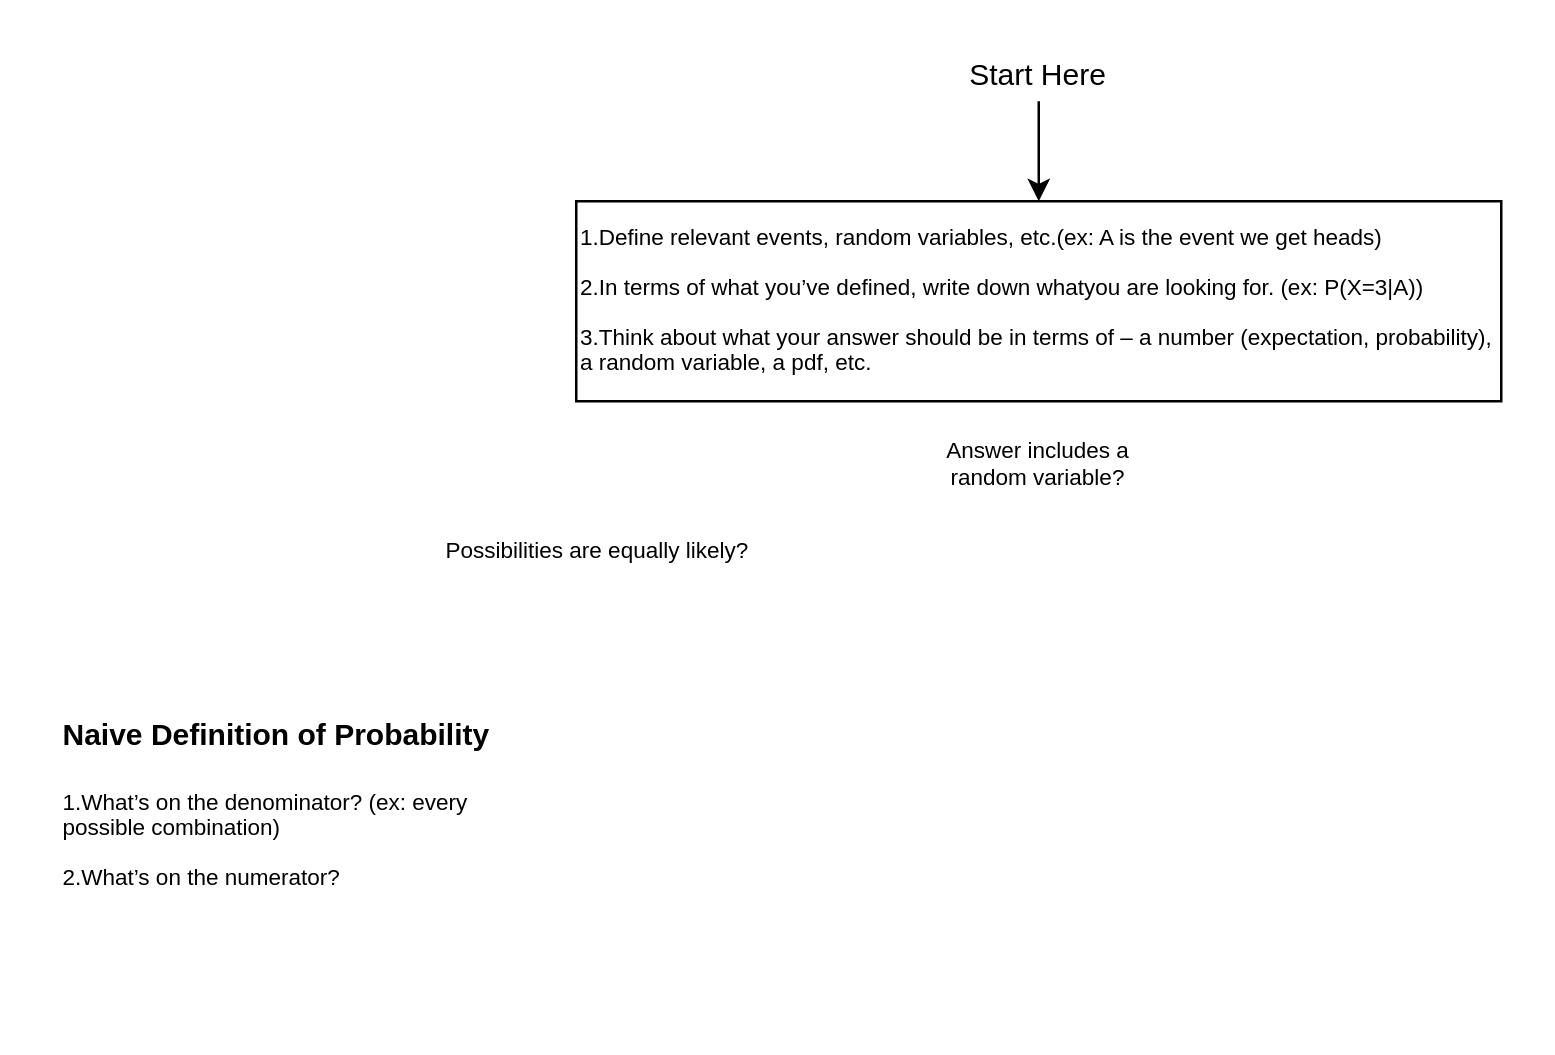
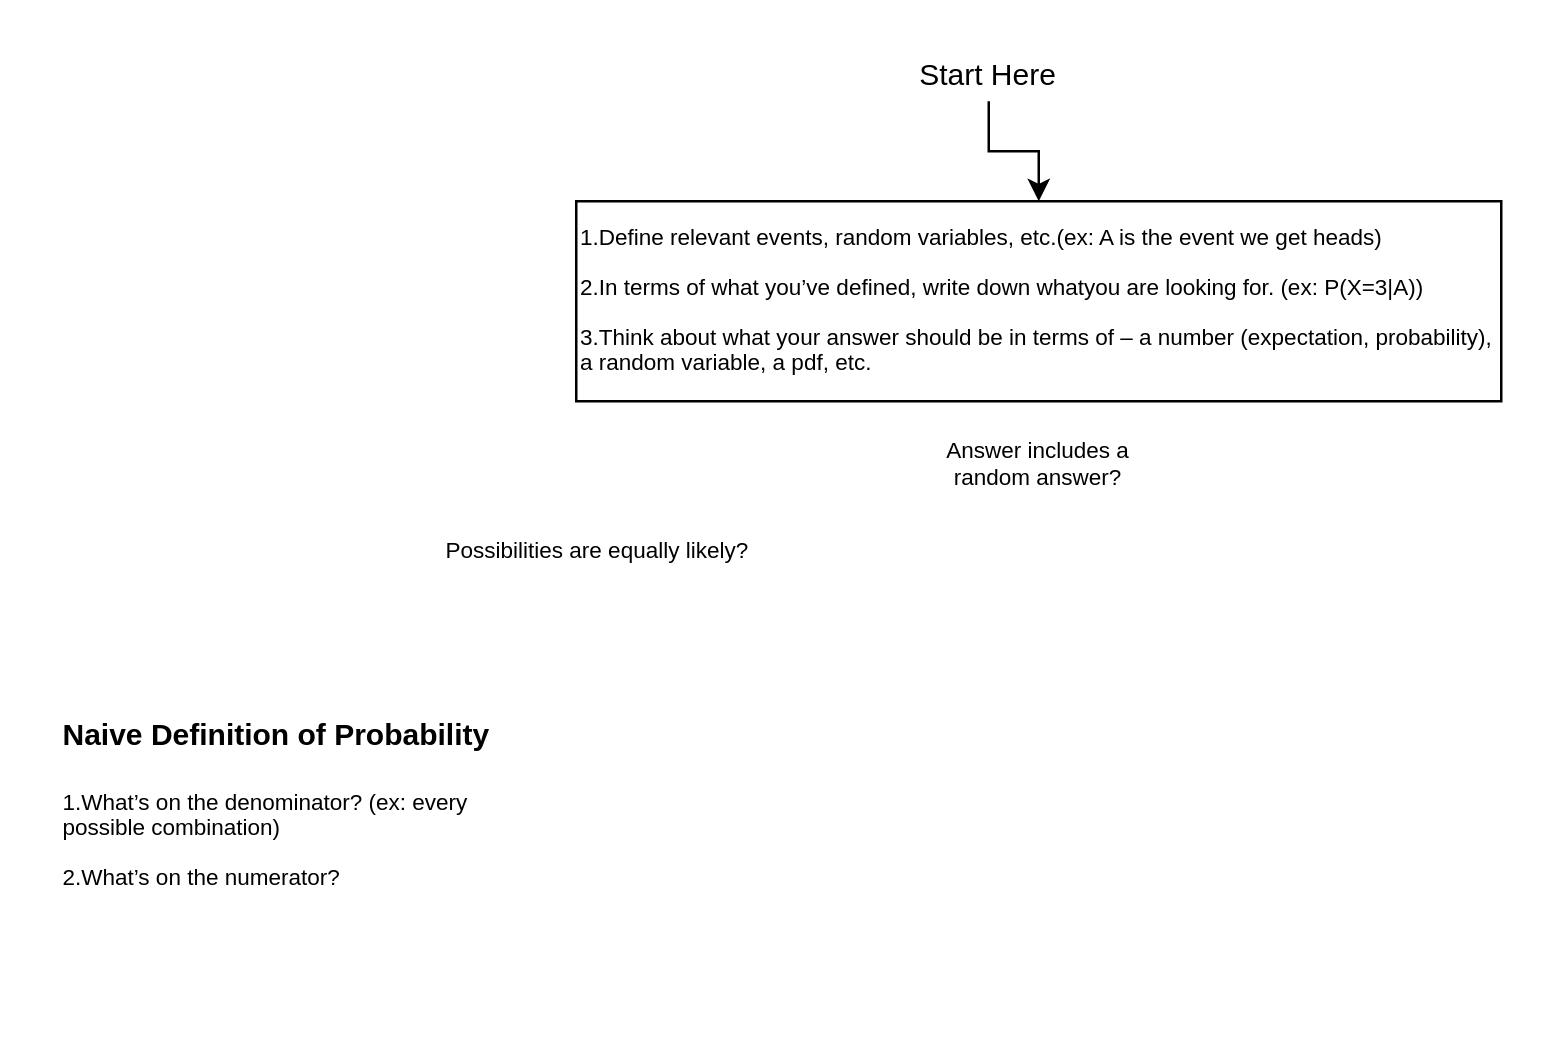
(1039, 76) -> (989, 76)
(1039, 464) -> (1039, 464)
